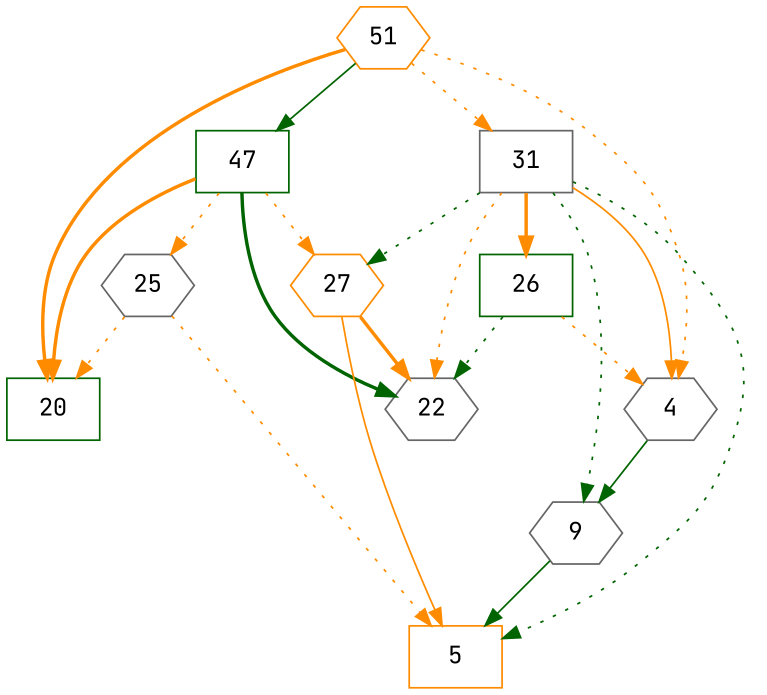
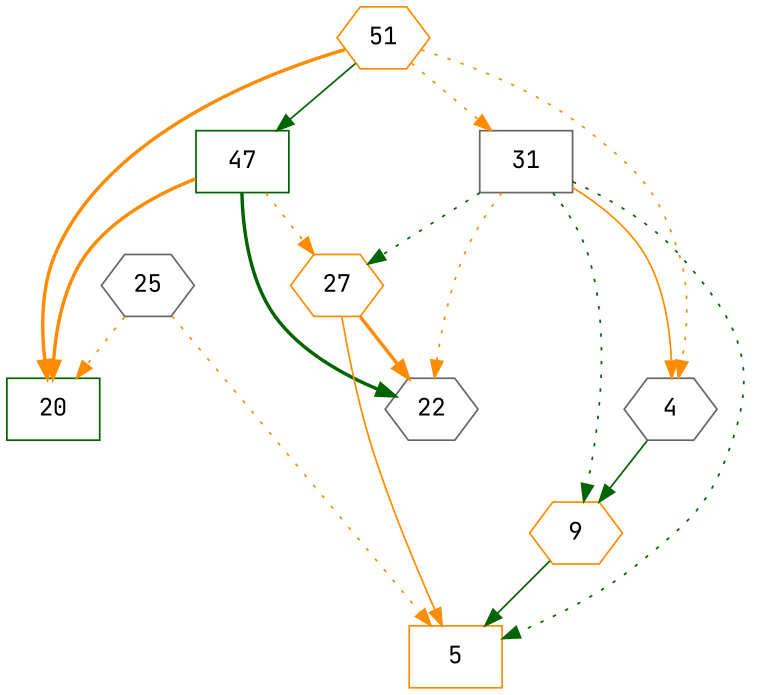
(200, 217) -> none
(526, 285) -> none
(576, 533) -> (576, 533)
